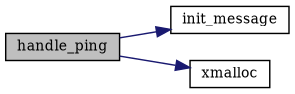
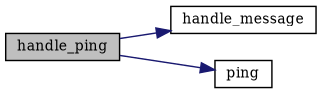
(230, 20) -> (243, 20)
(230, 74) -> (243, 74)
